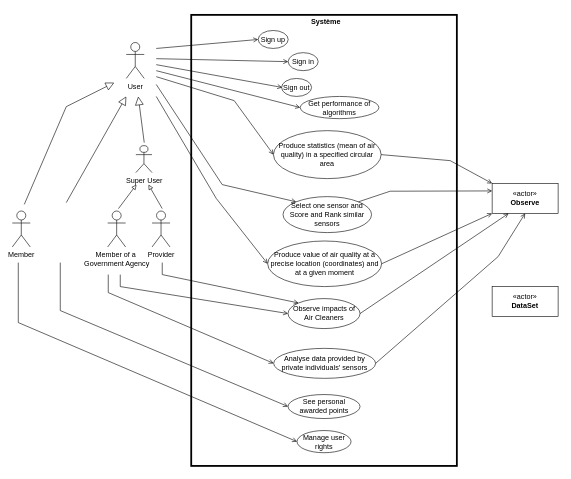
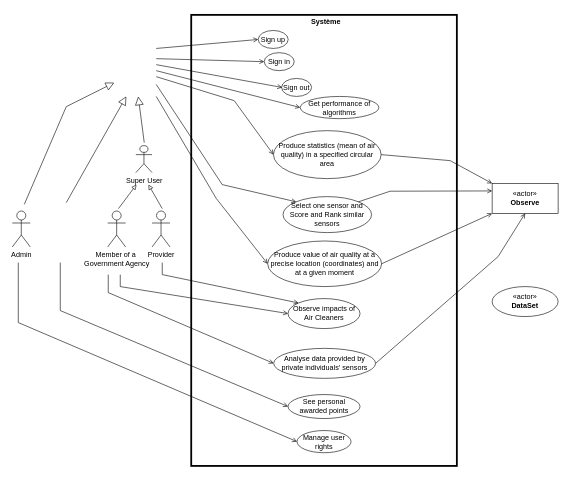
(135, 60) -> none
(303, 62) -> (279, 62)
(22, 255) -> (22, 255)
(434, 264) -> none
(525, 302) -> (525, 302)
